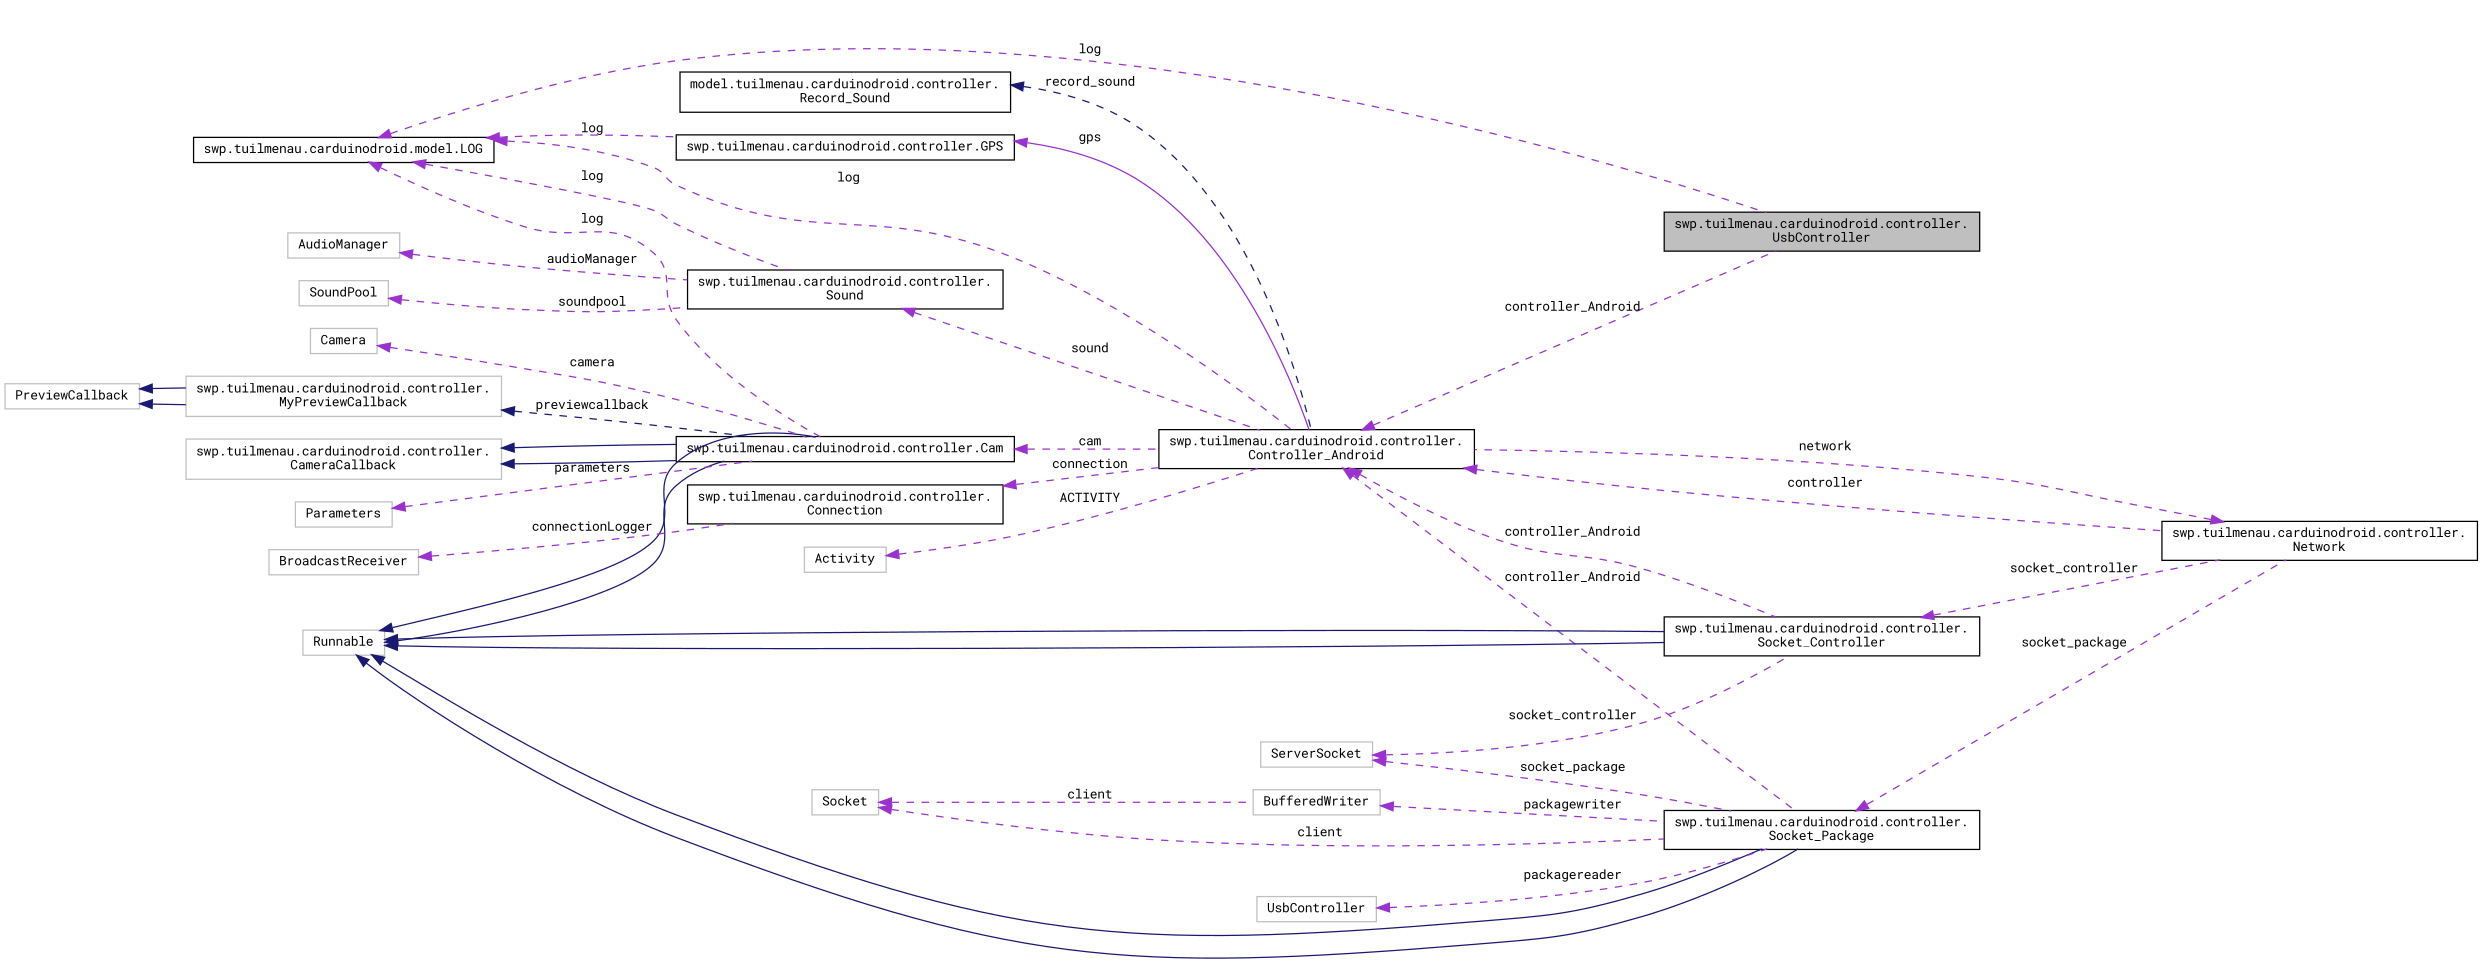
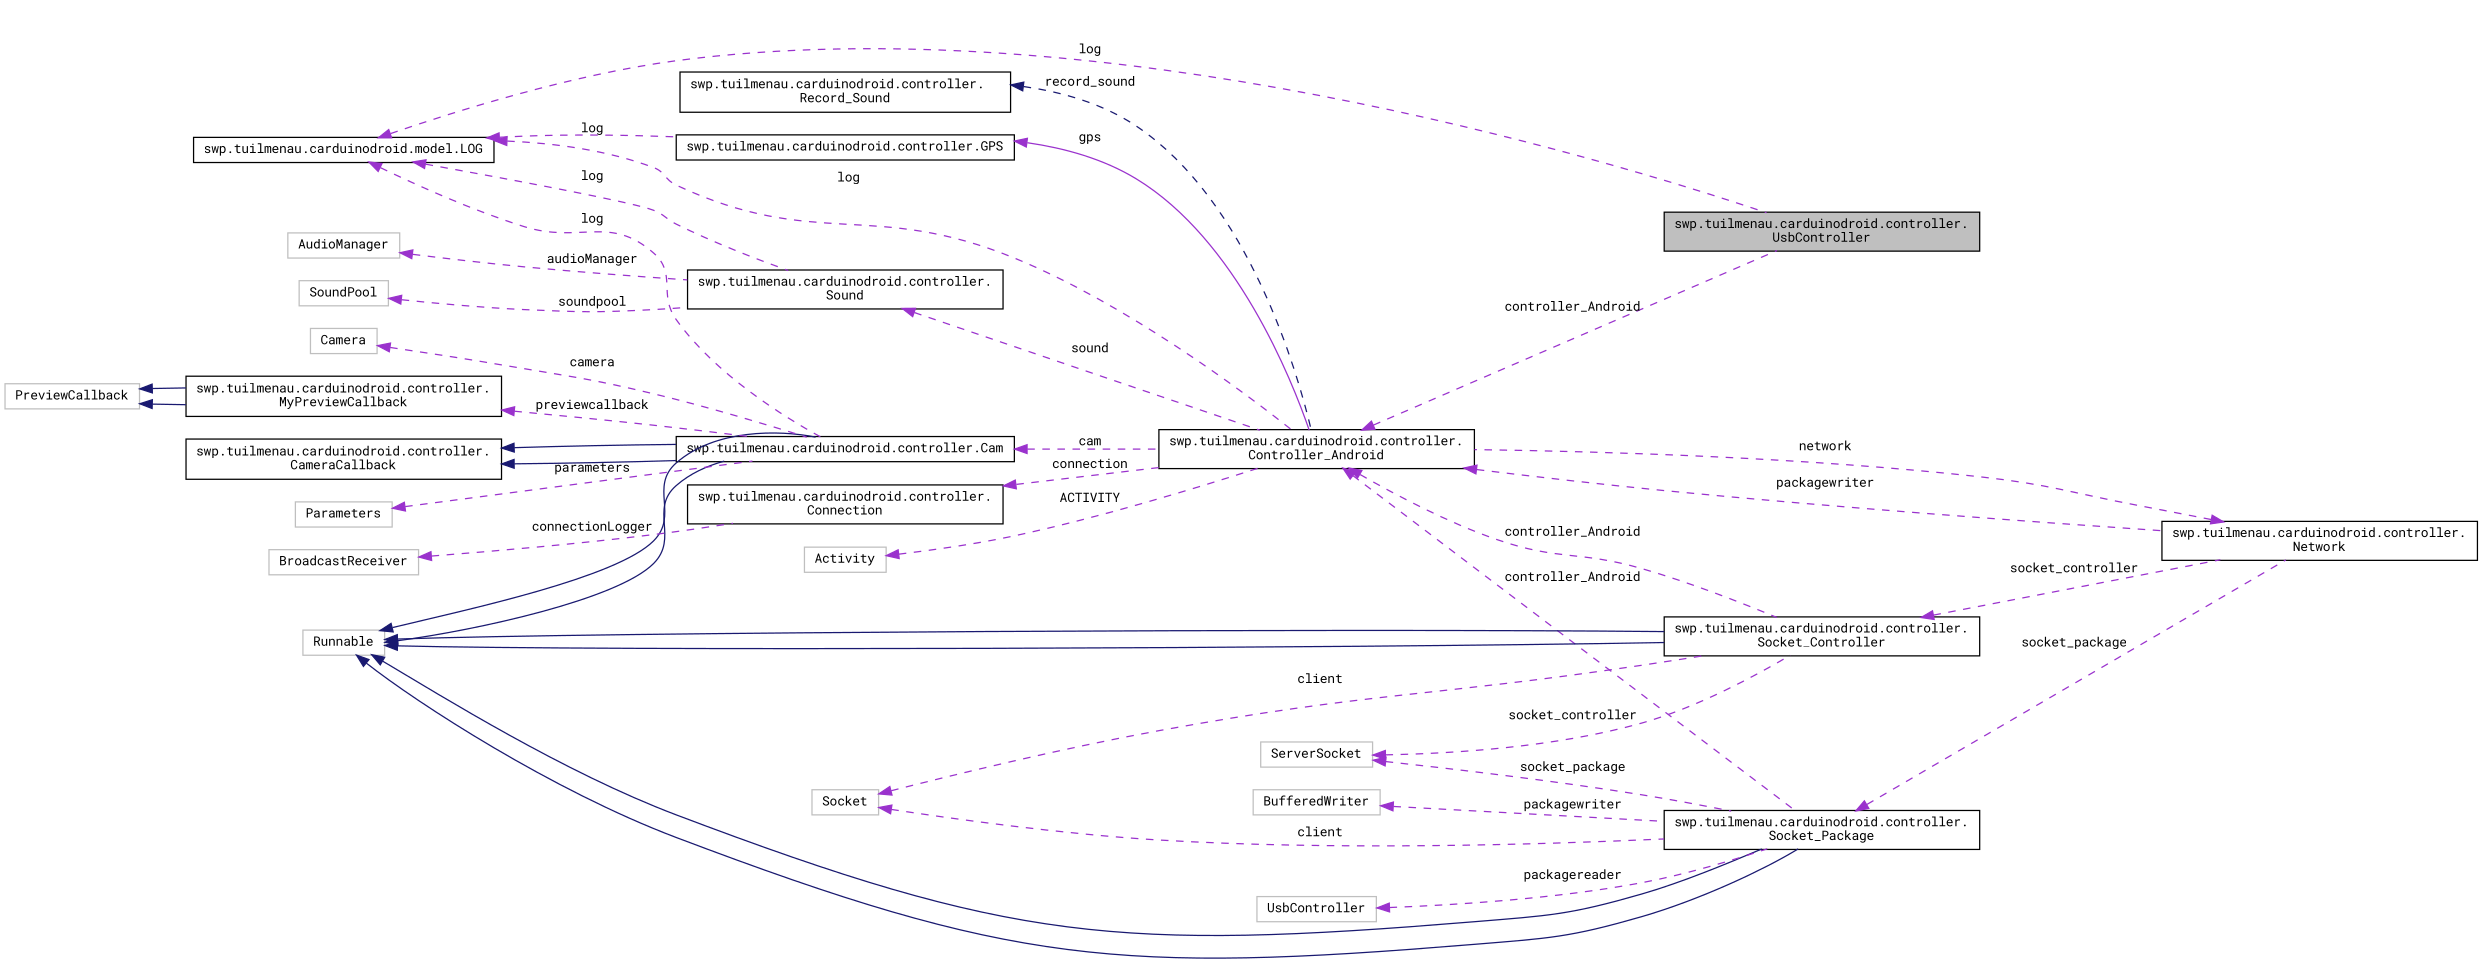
(845, 92) -> (845, 92)
(344, 396) -> (344, 396)
(634, 423) -> (634, 423)
(344, 459) -> (344, 459)
(1822, 484) -> (1822, 484)
(1072, 802) -> (1296, 708)
